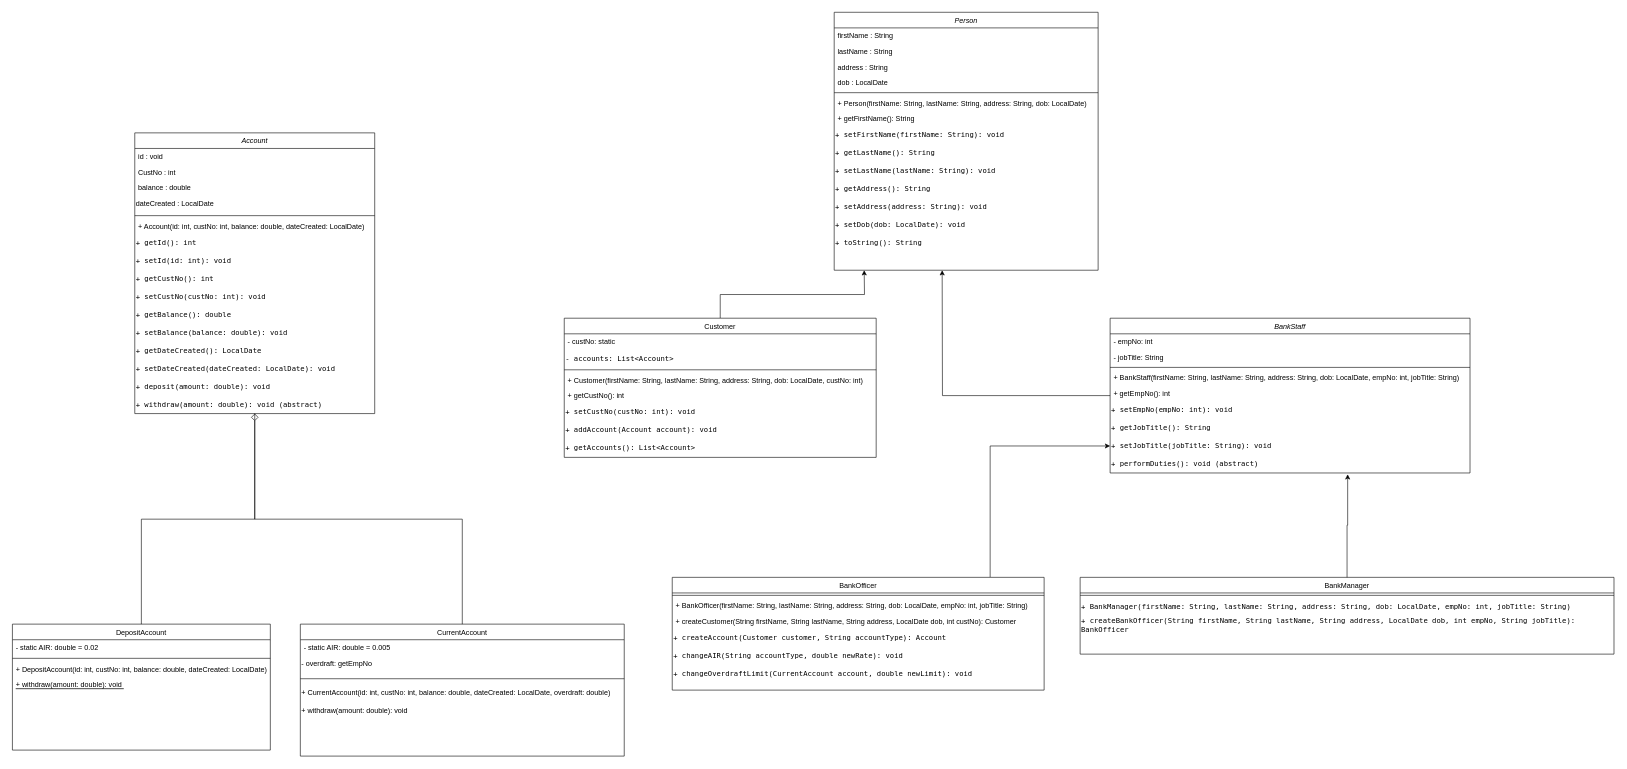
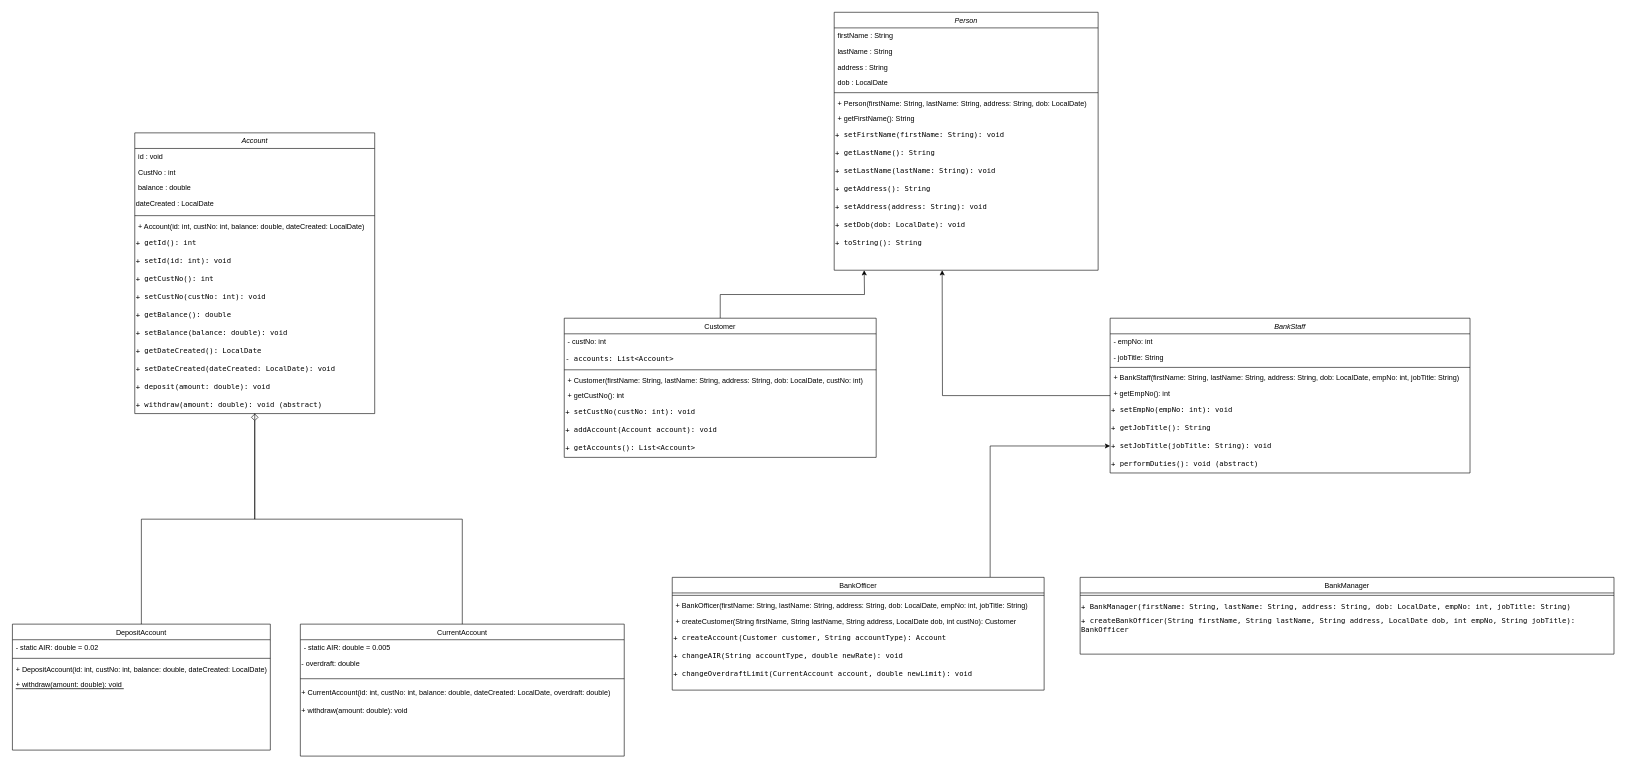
(596, 342) -> (590, 342)
(1348, 503) -> none
(341, 665) -> (336, 665)
